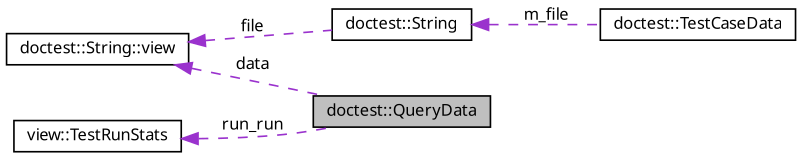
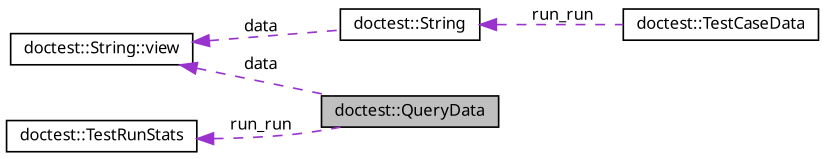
(545, 16) -> (561, 16)
(251, 27) -> (259, 27)
(98, 136) -> (102, 136)
